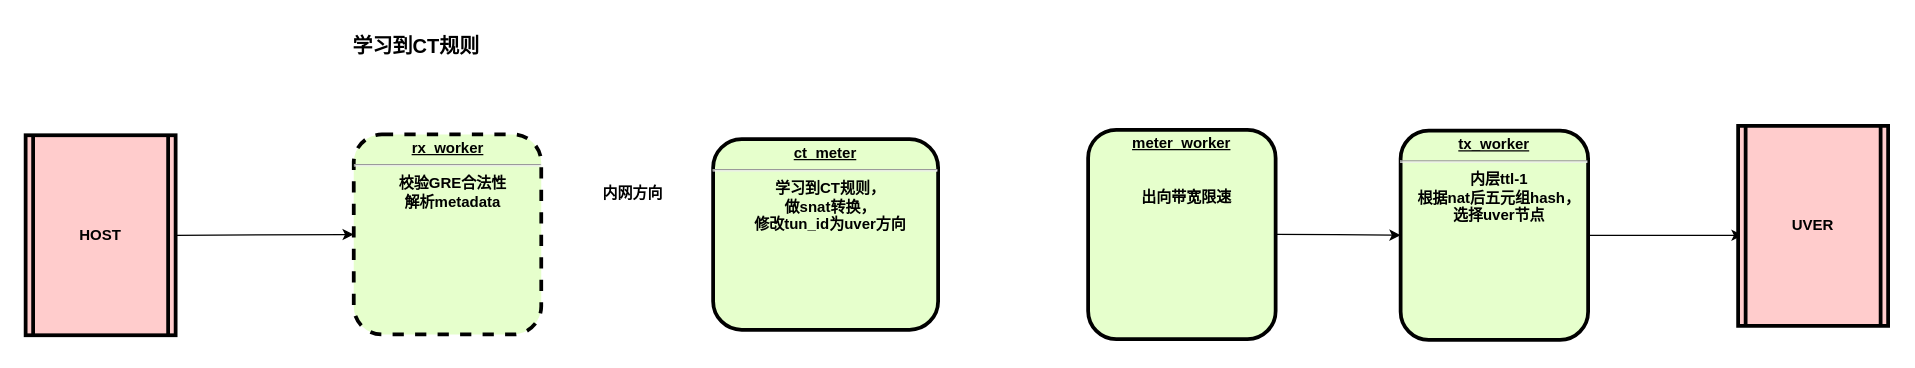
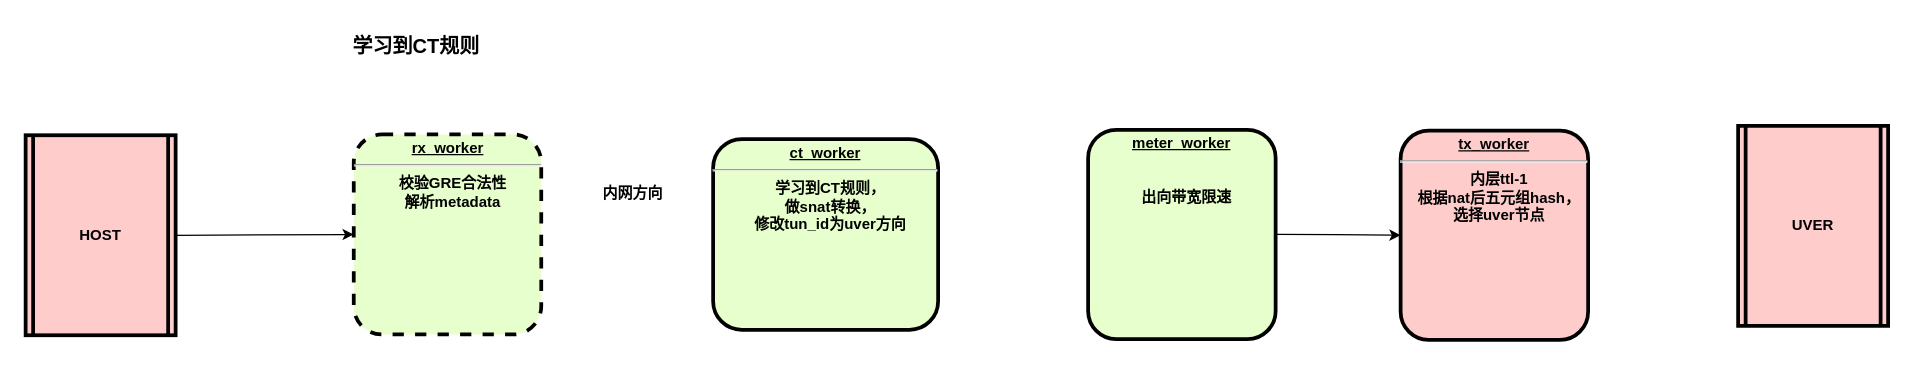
(826, 139) -> (826, 139)
(1494, 235) -> (1494, 235)
(1662, 235) -> none
